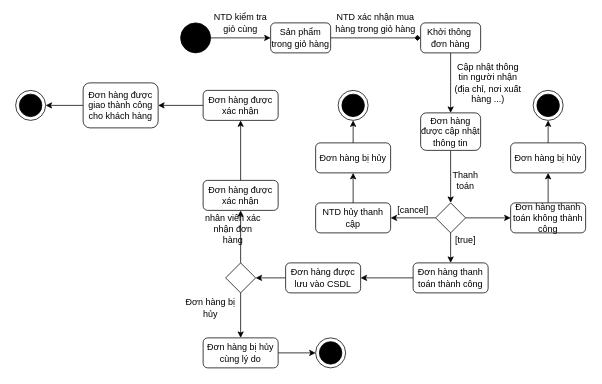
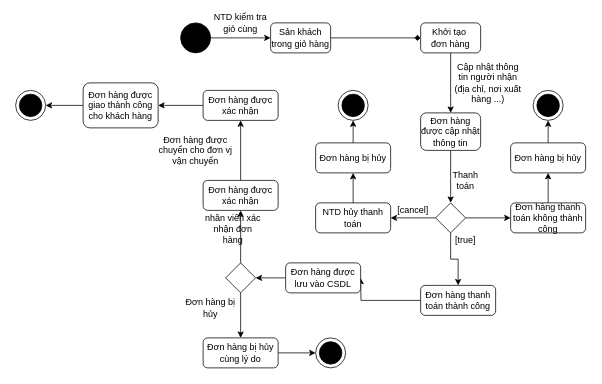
(375, 23) -> none
(300, 38) -> (300, 38)
(450, 38) -> (450, 38)
none -> (195, 150)
(353, 218) -> (353, 218)
(450, 278) -> (458, 300)
